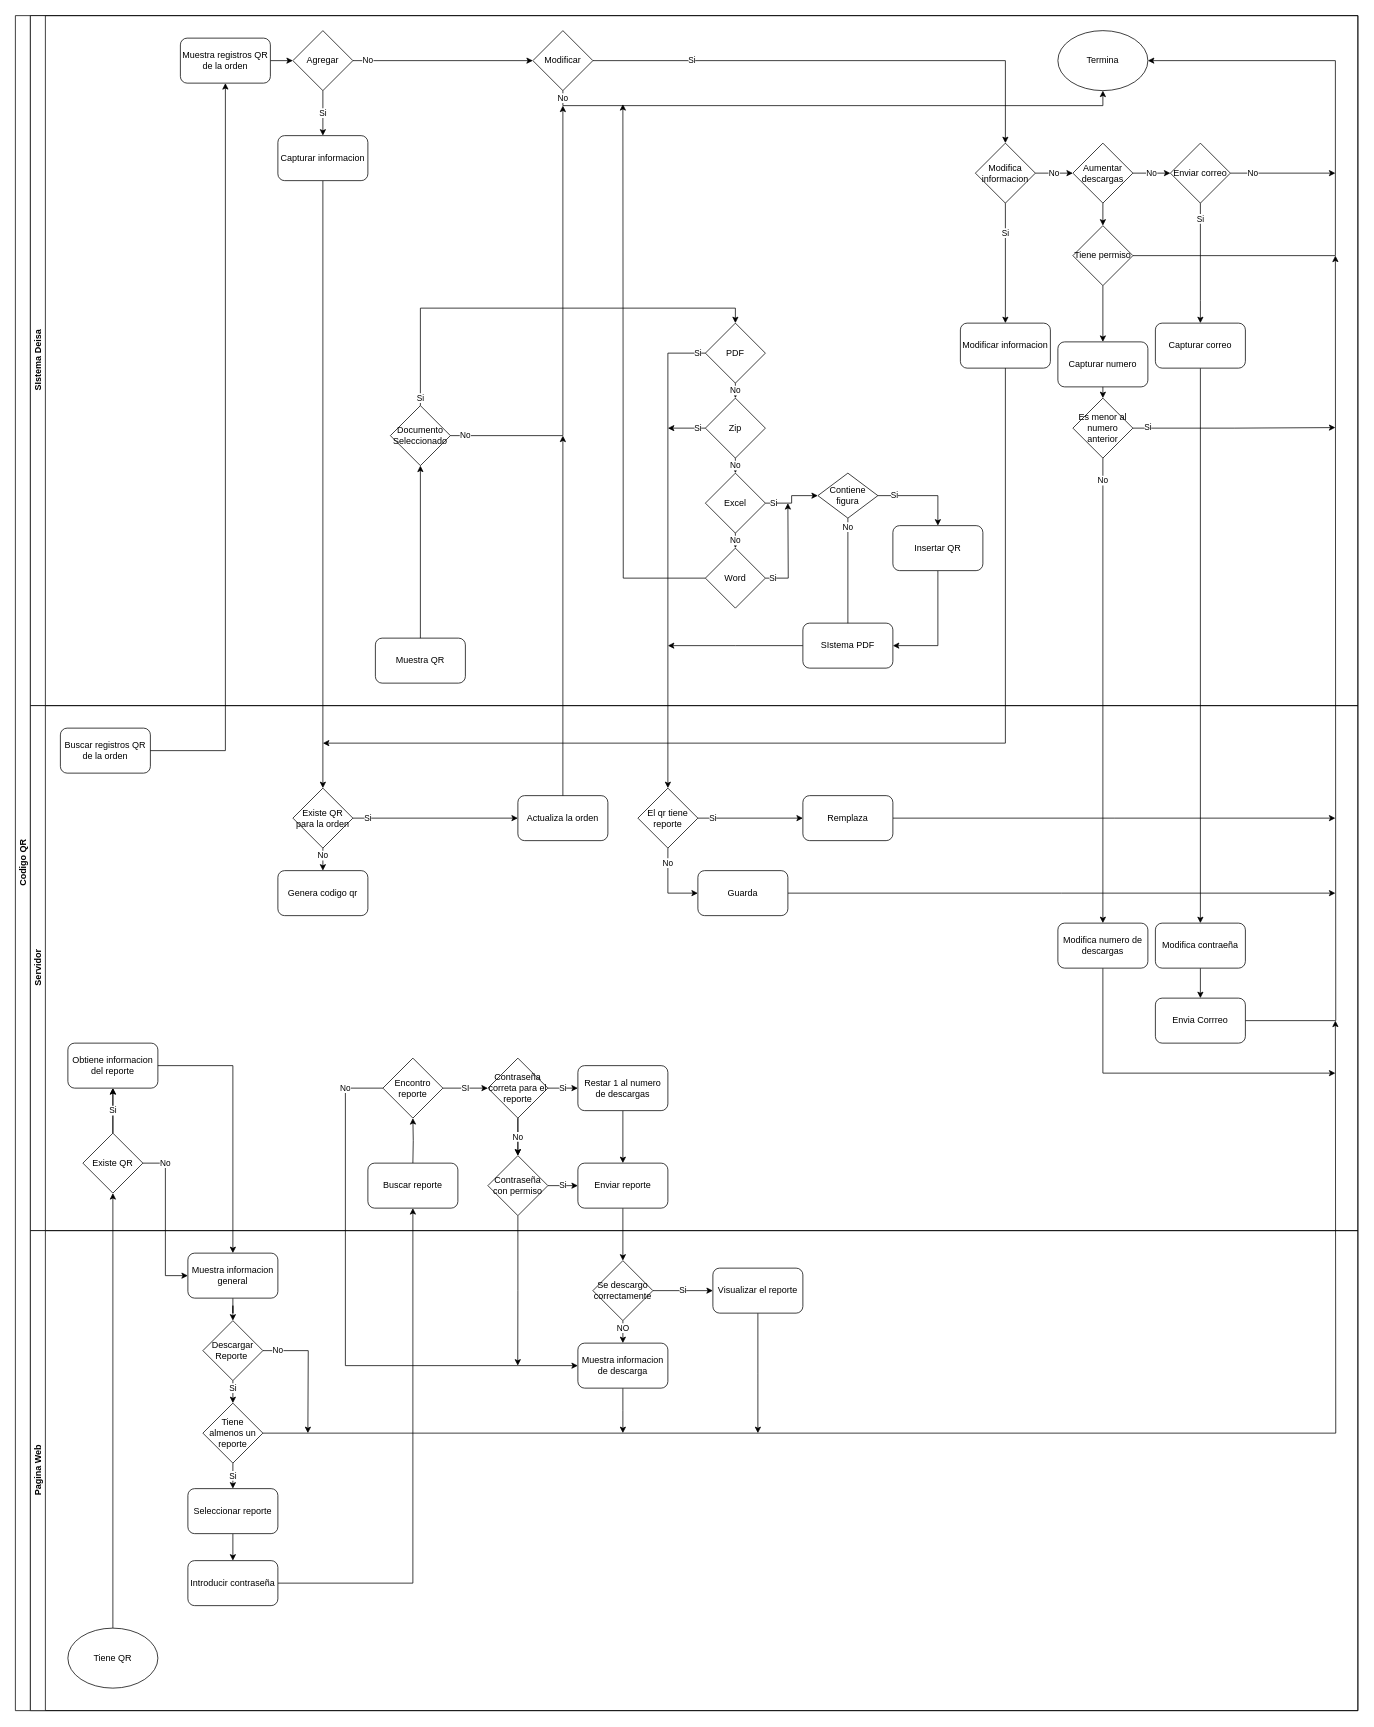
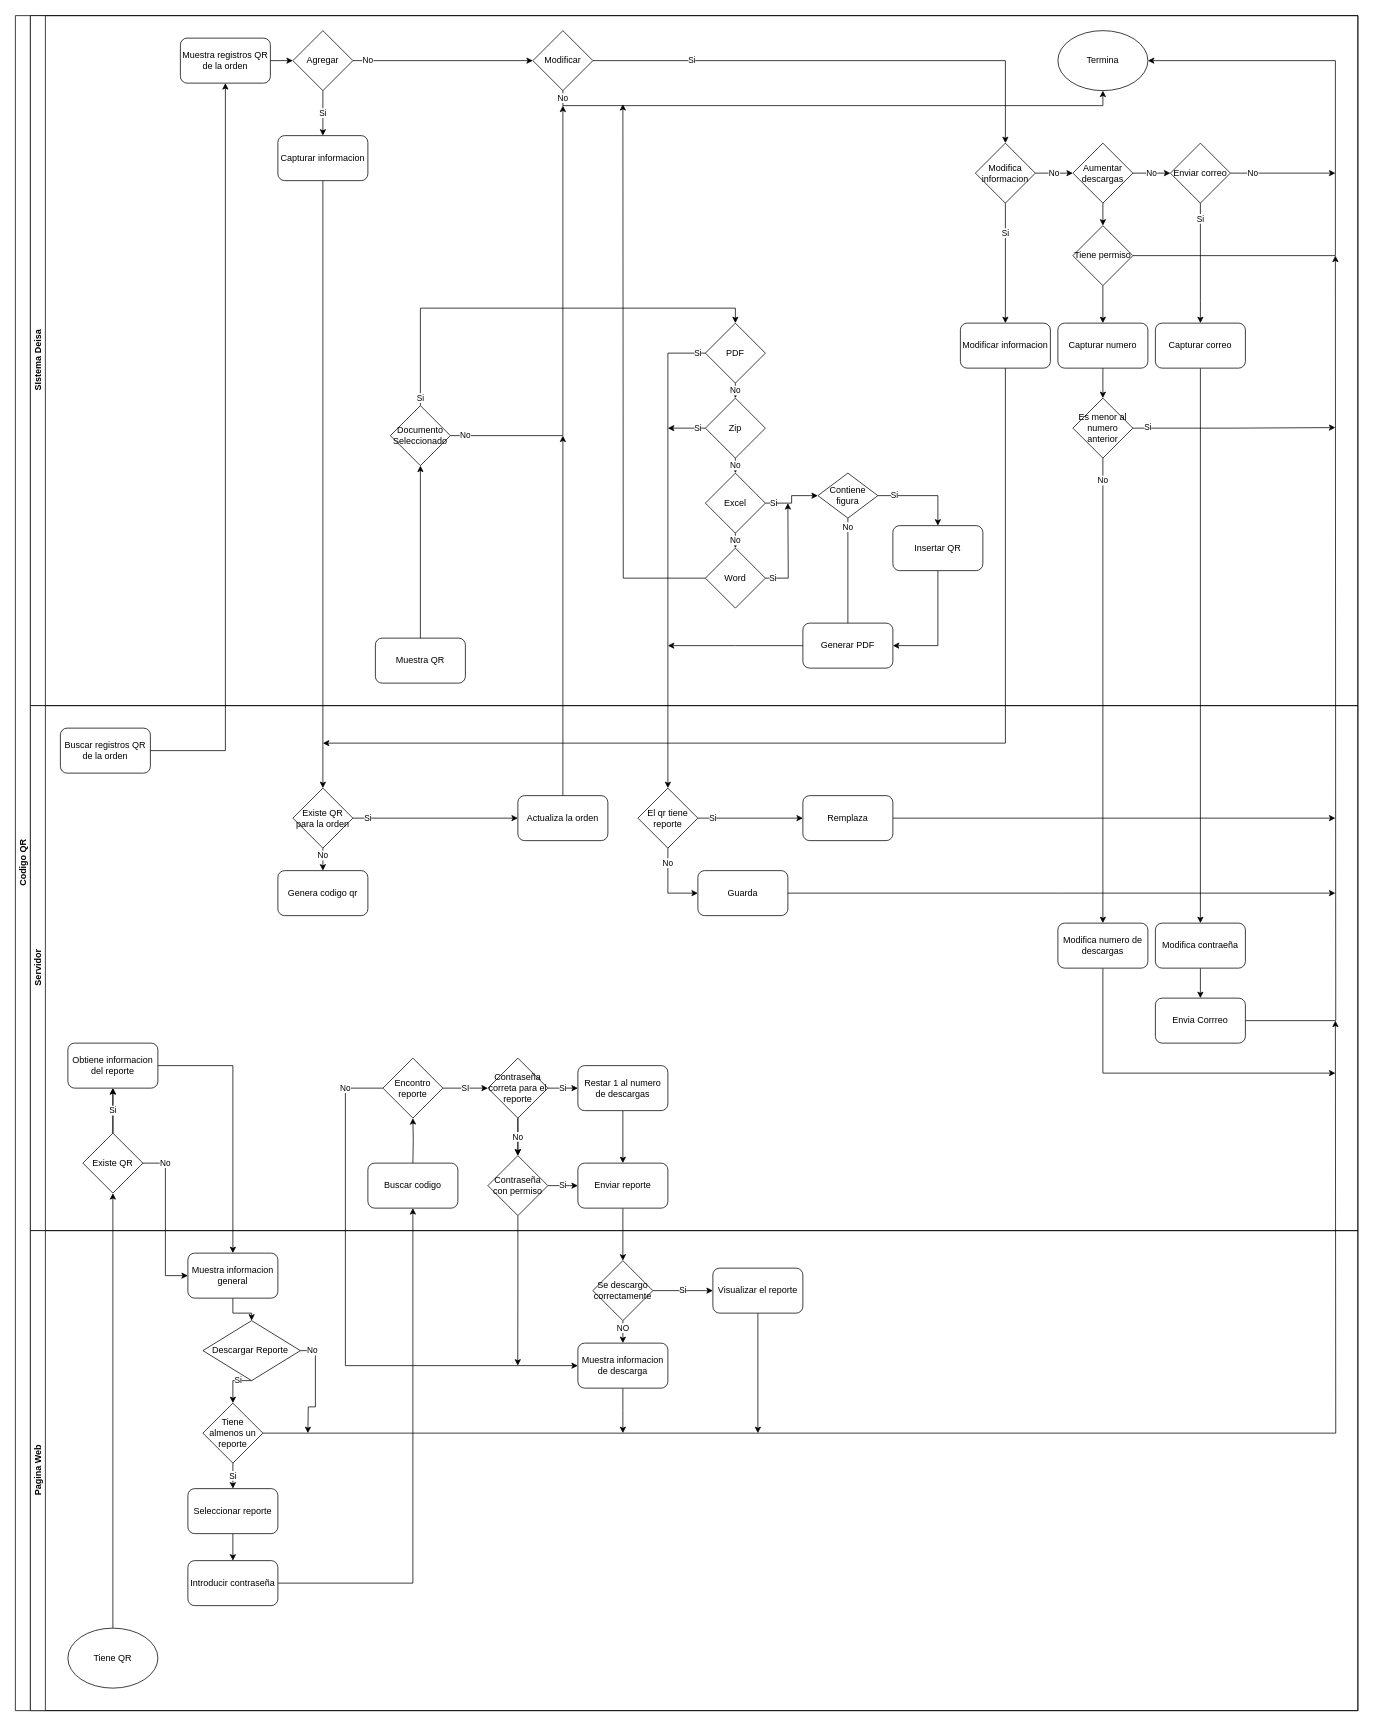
(1103, 364) -> (1103, 345)
(848, 645) -> (848, 645)
(413, 1185) -> (413, 1185)
(233, 1350) -> (252, 1350)
